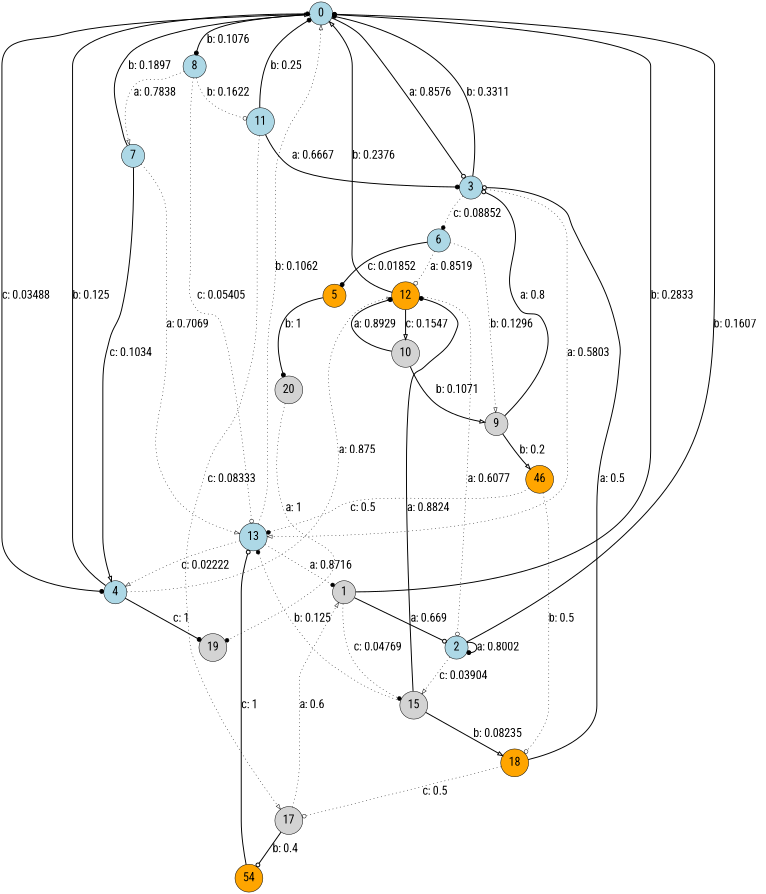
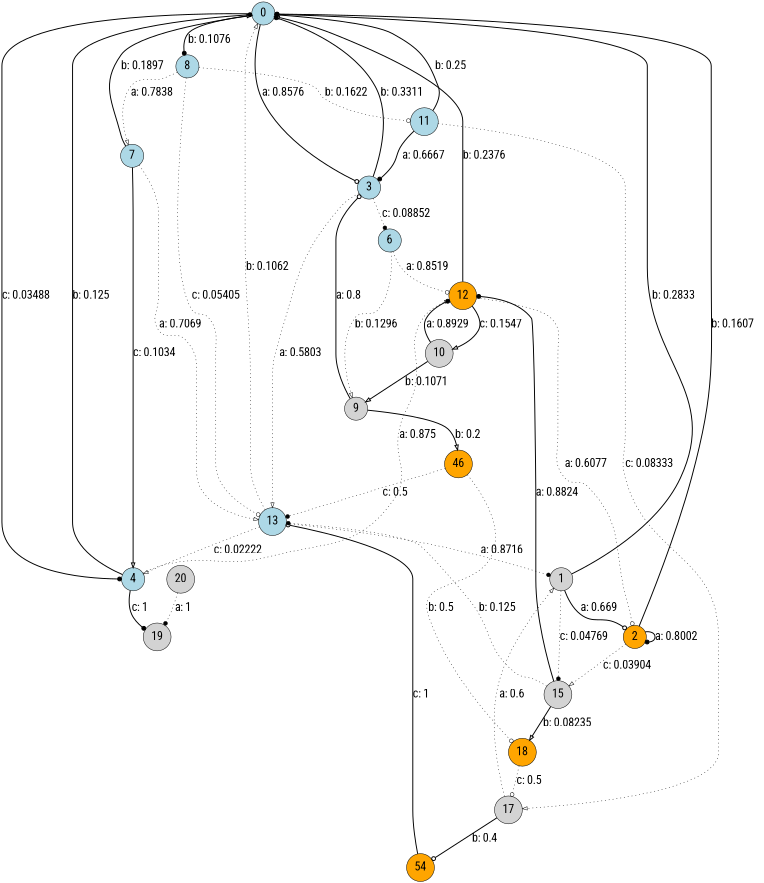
(334, 296) -> none
(602, 457) -> none
(457, 648) -> (635, 637)
